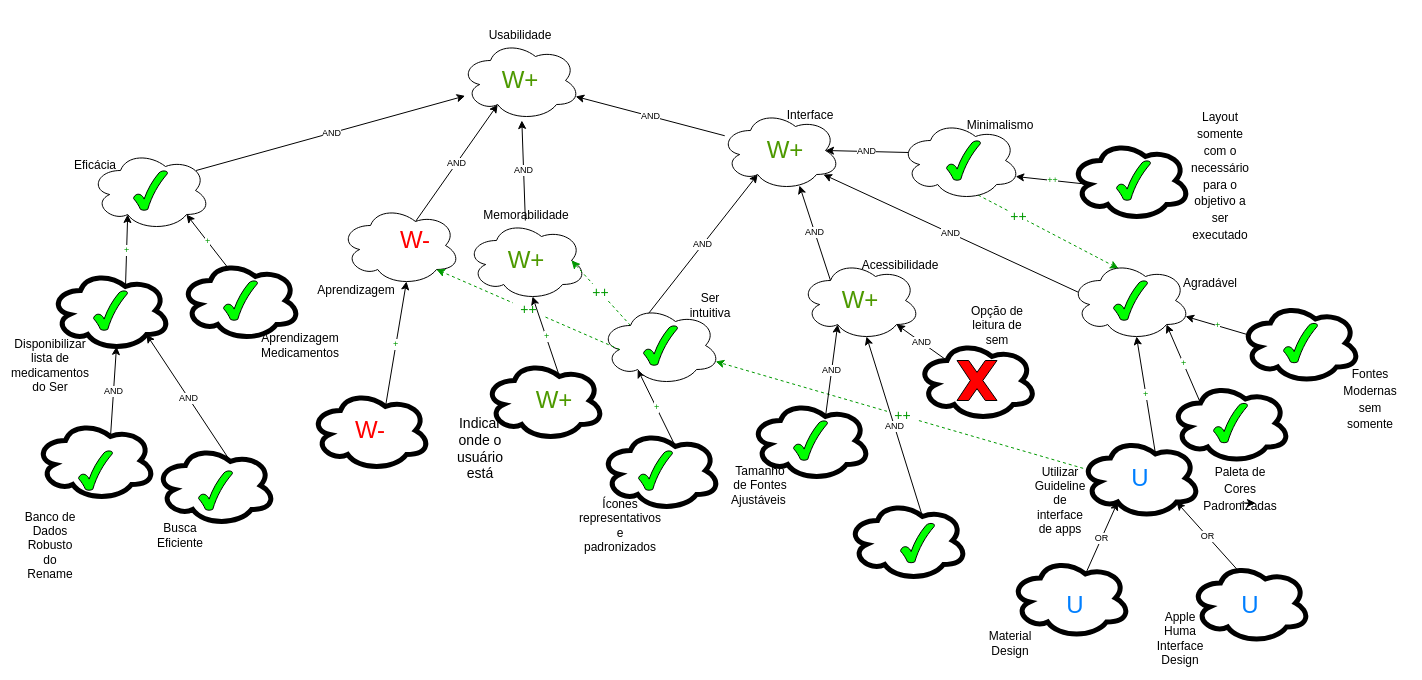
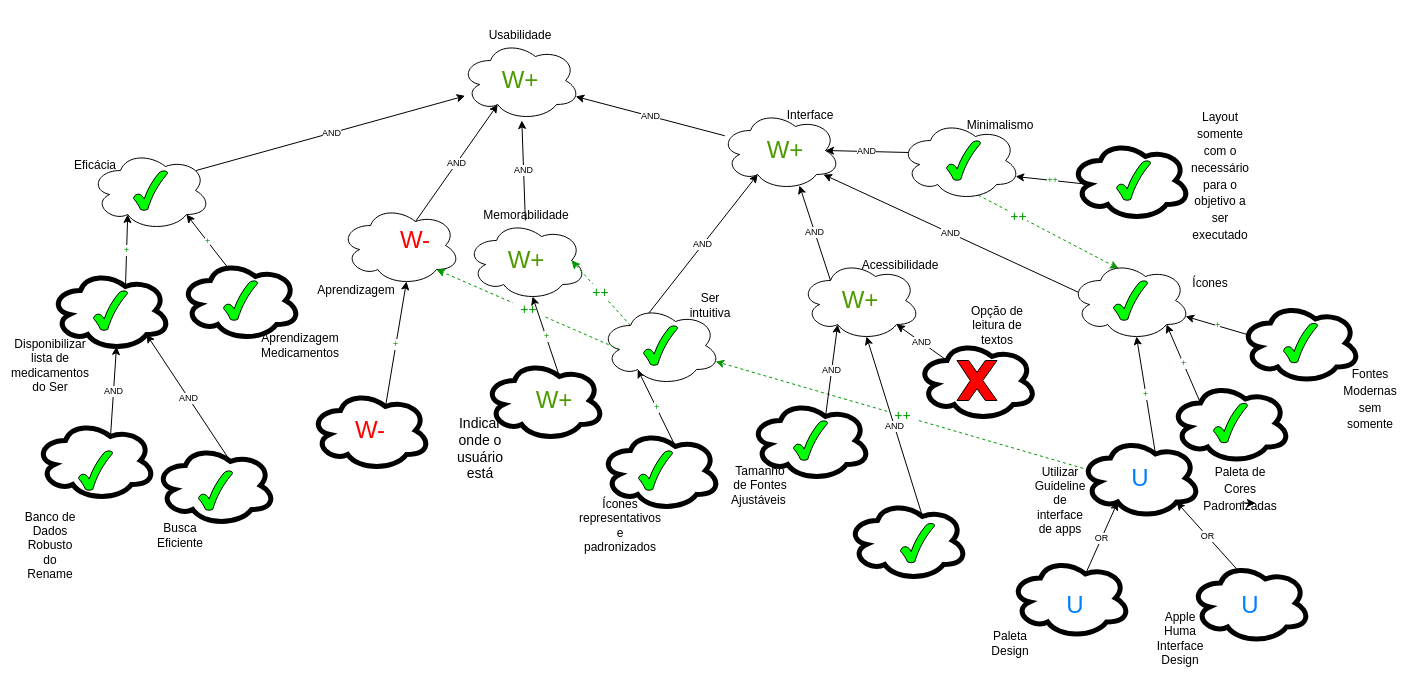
(1211, 284) -> (1211, 284)
(998, 326) -> (998, 326)
(1011, 644) -> (1011, 644)
